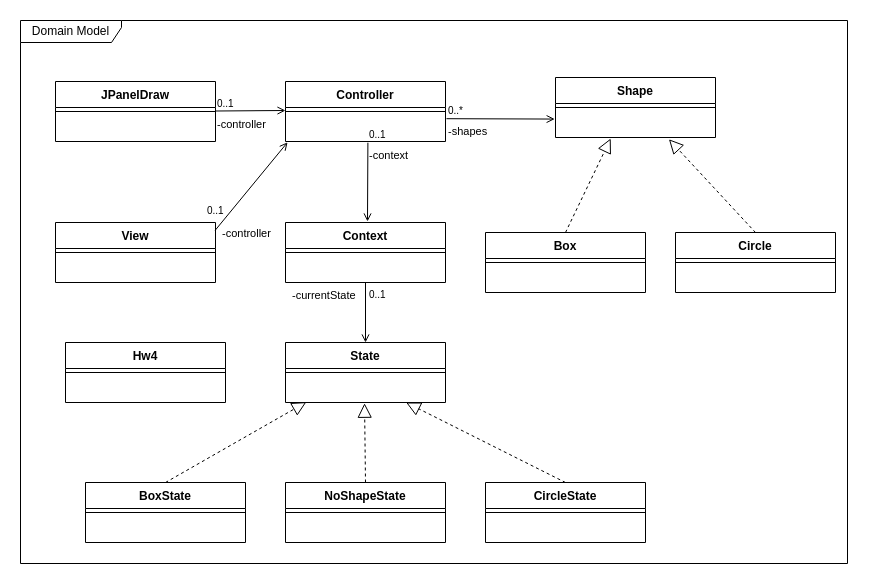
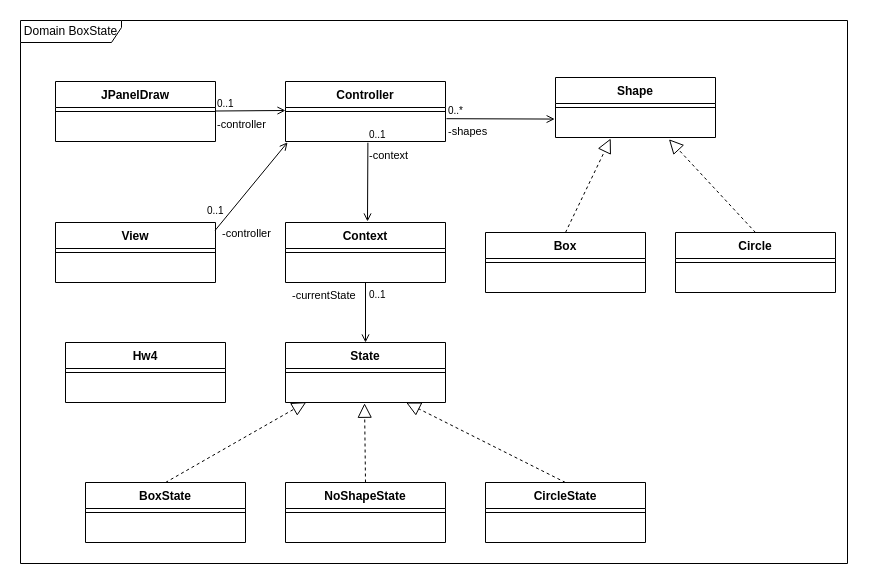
(71, 32) -> (71, 32)
